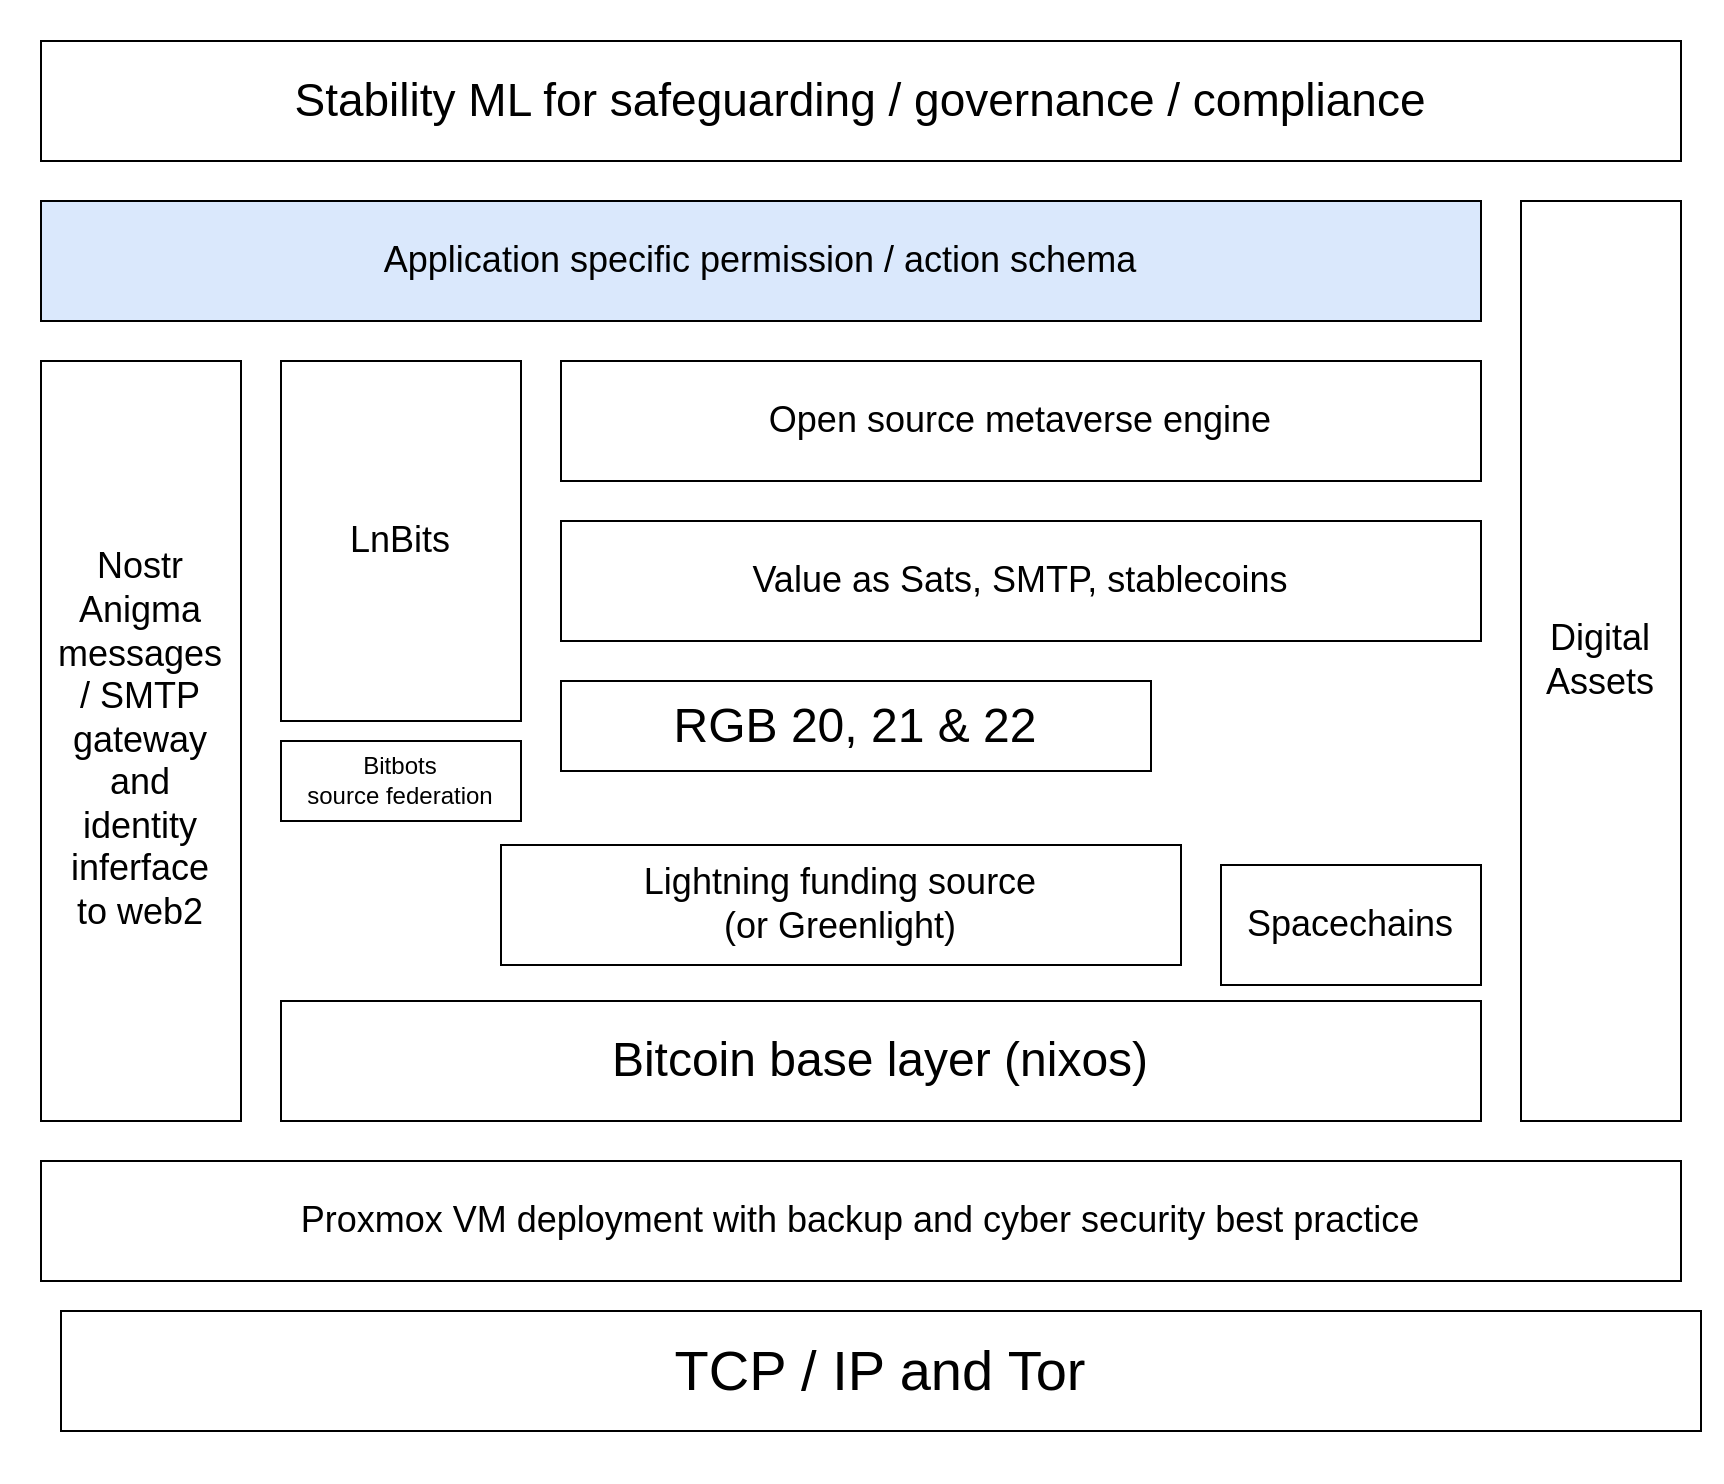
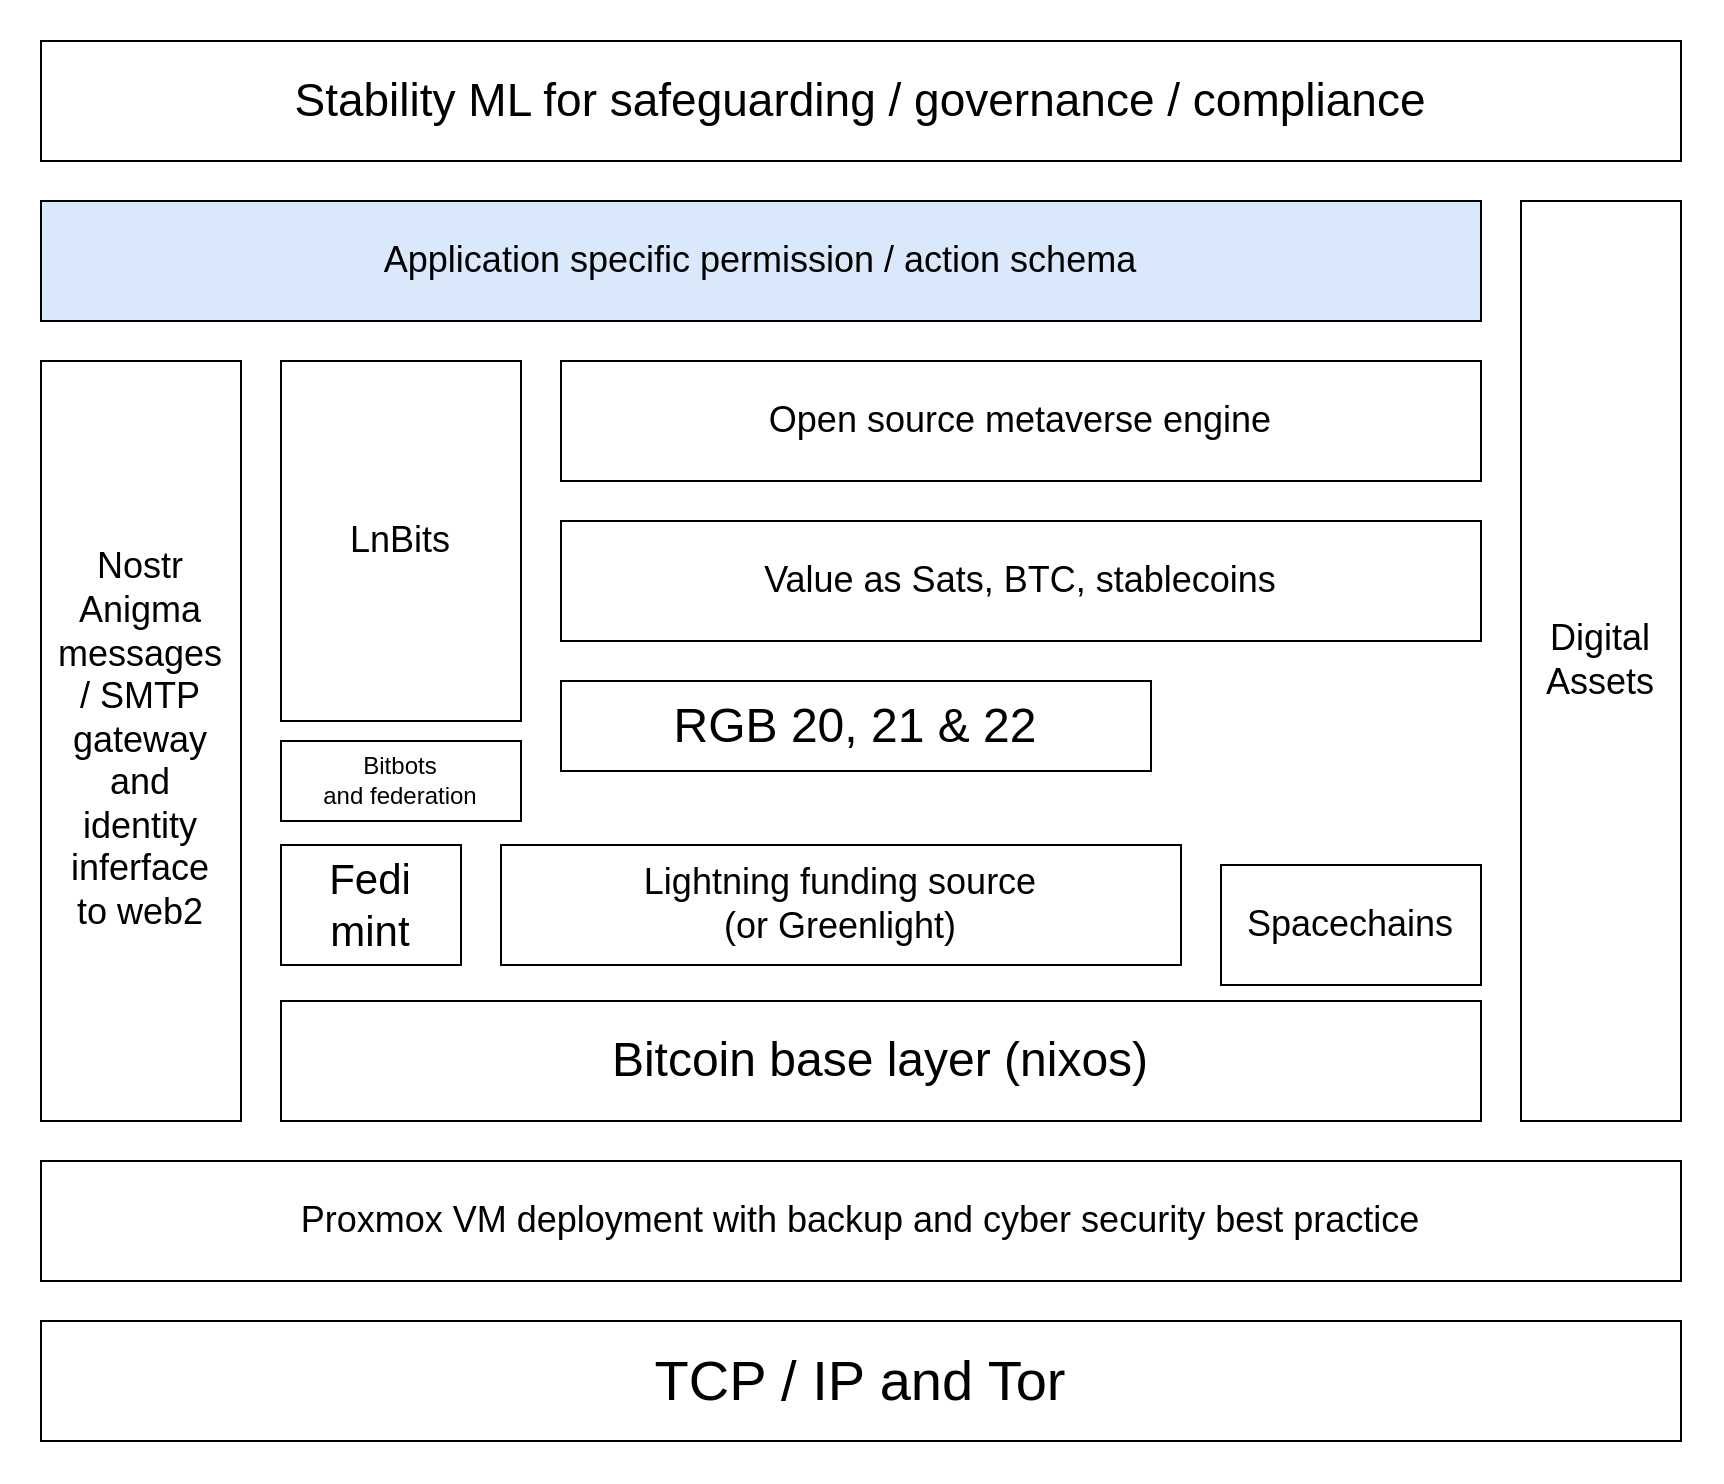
(1021, 581) -> (1021, 581)
(401, 781) -> (401, 781)
none -> (371, 905)
(881, 1371) -> (861, 1381)
